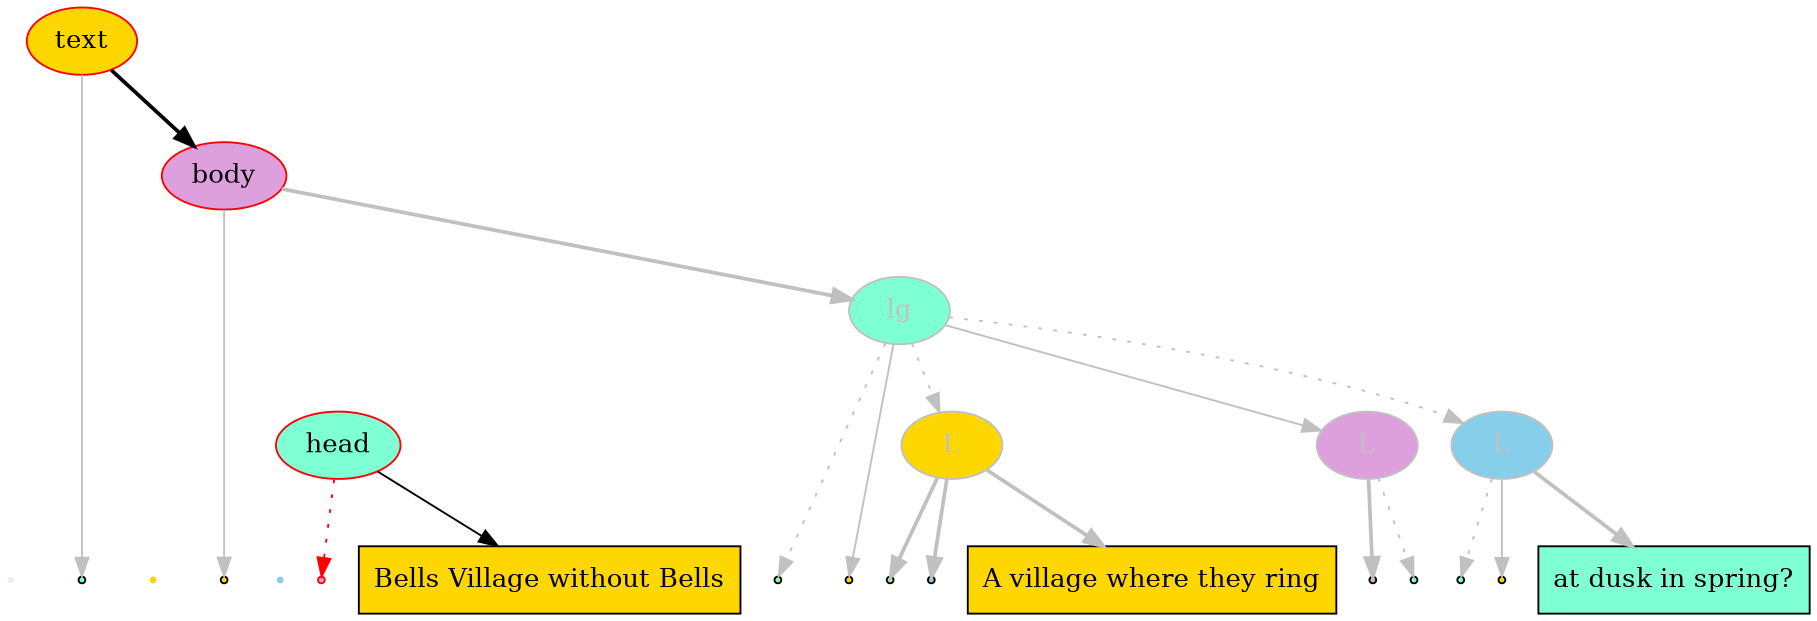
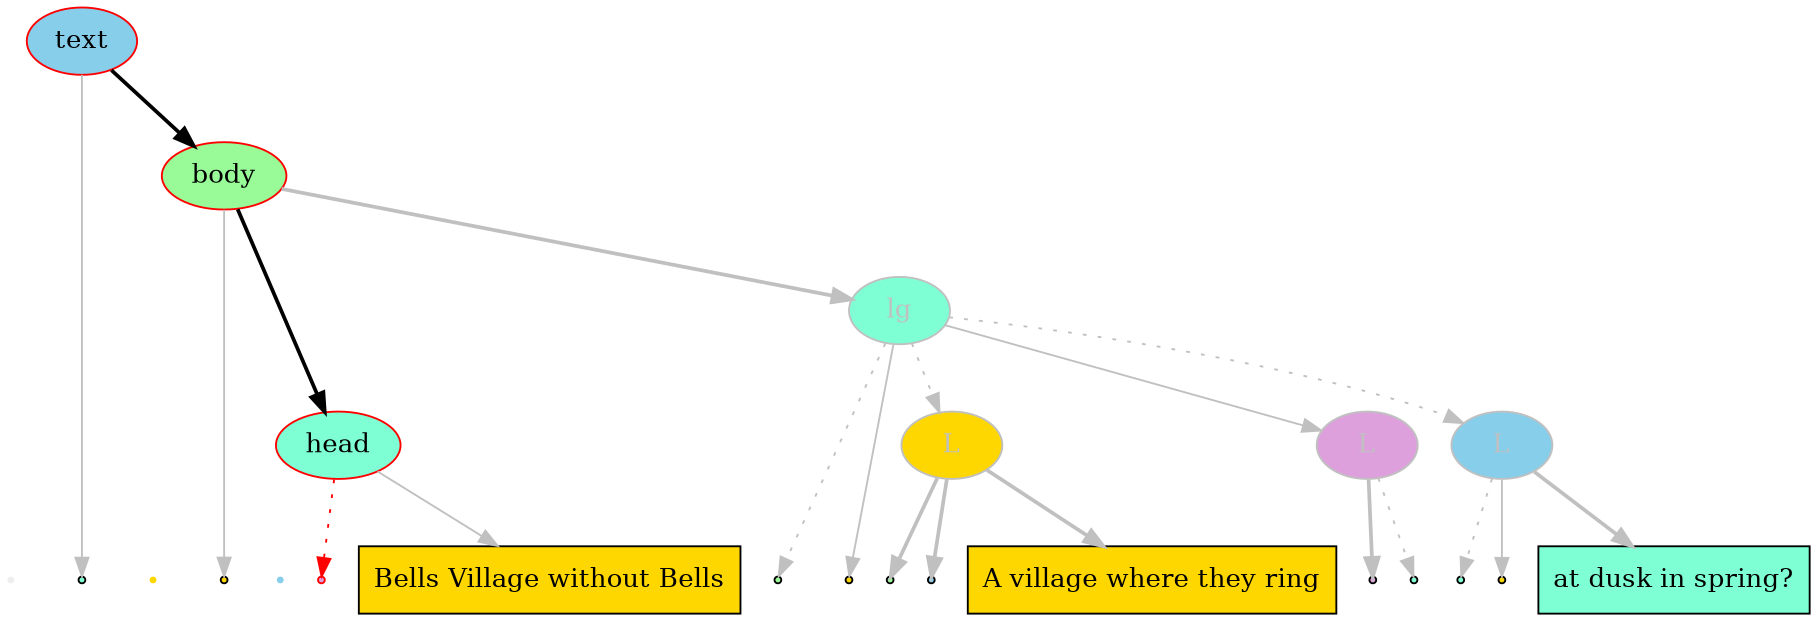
(82, 41) -> (82, 41)
(224, 176) -> (224, 176)
none -> (277, 302)
(430, 504) -> (430, 504)
